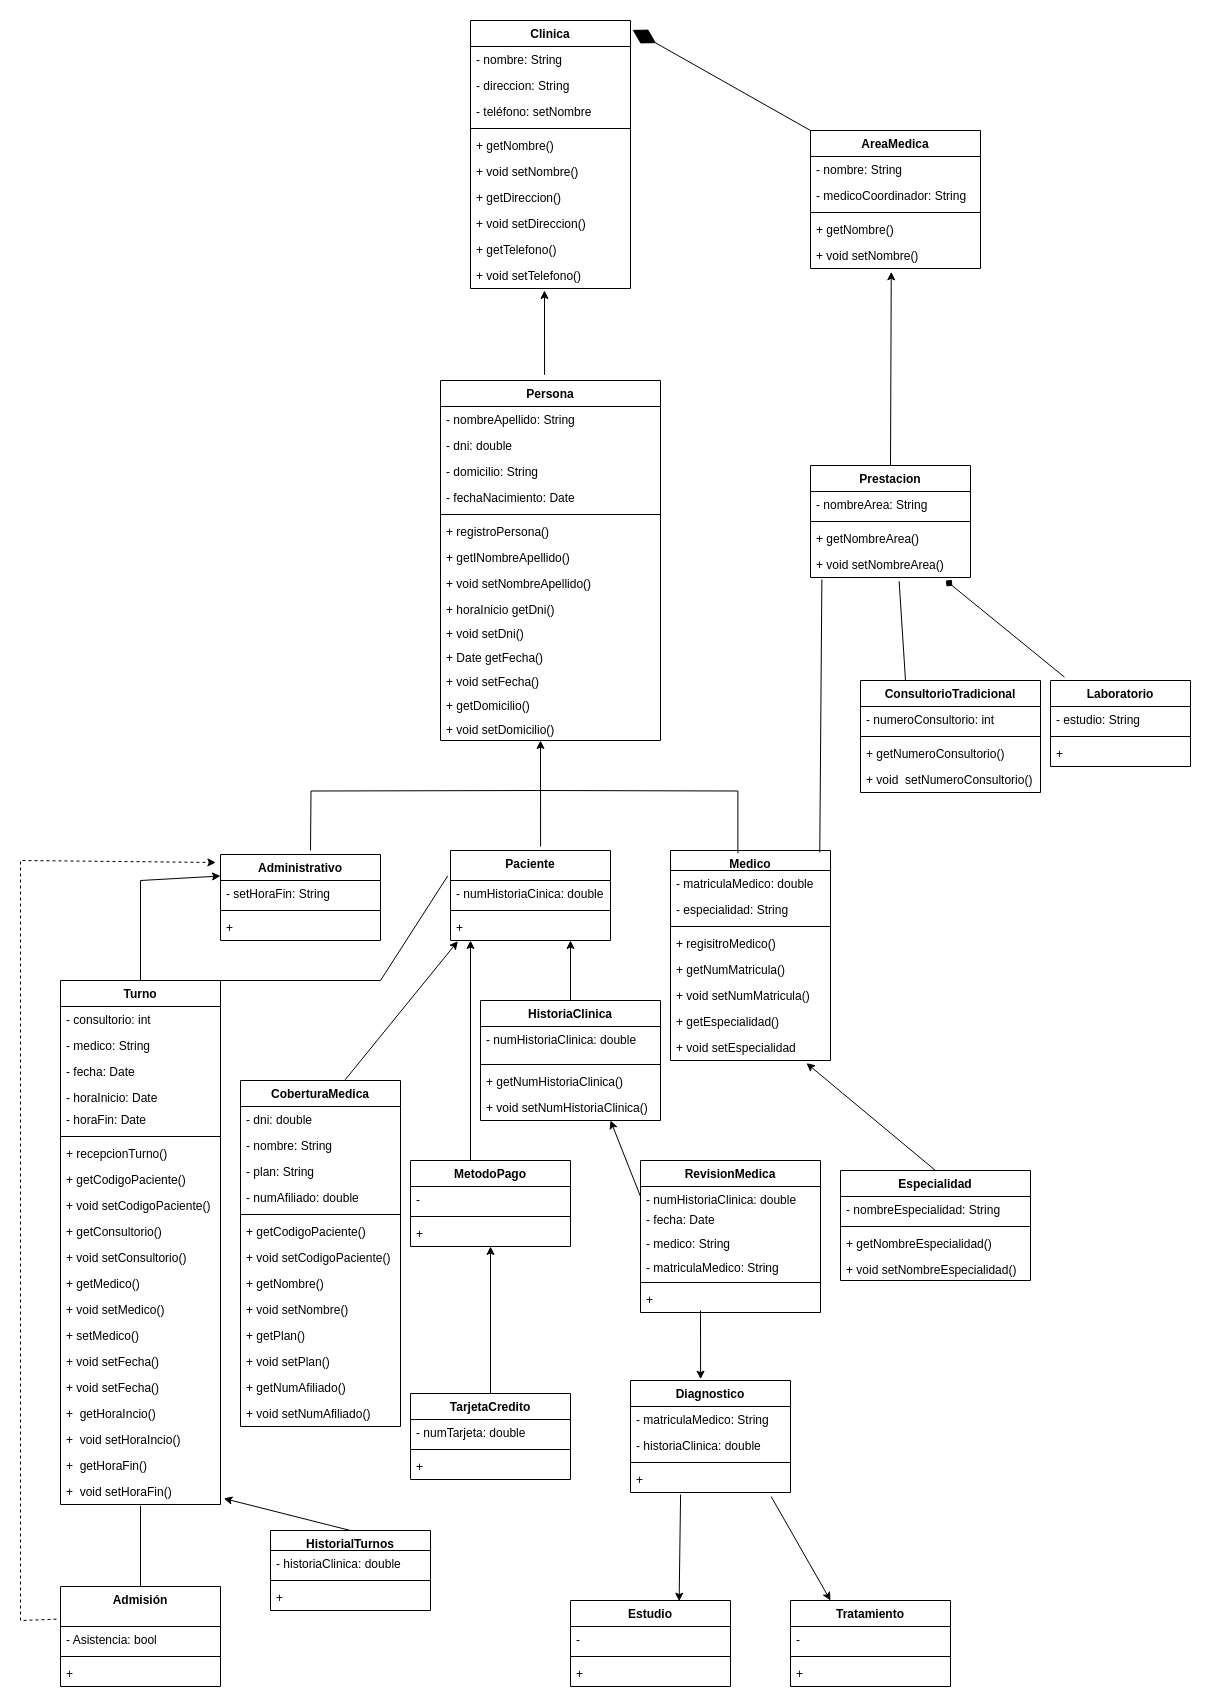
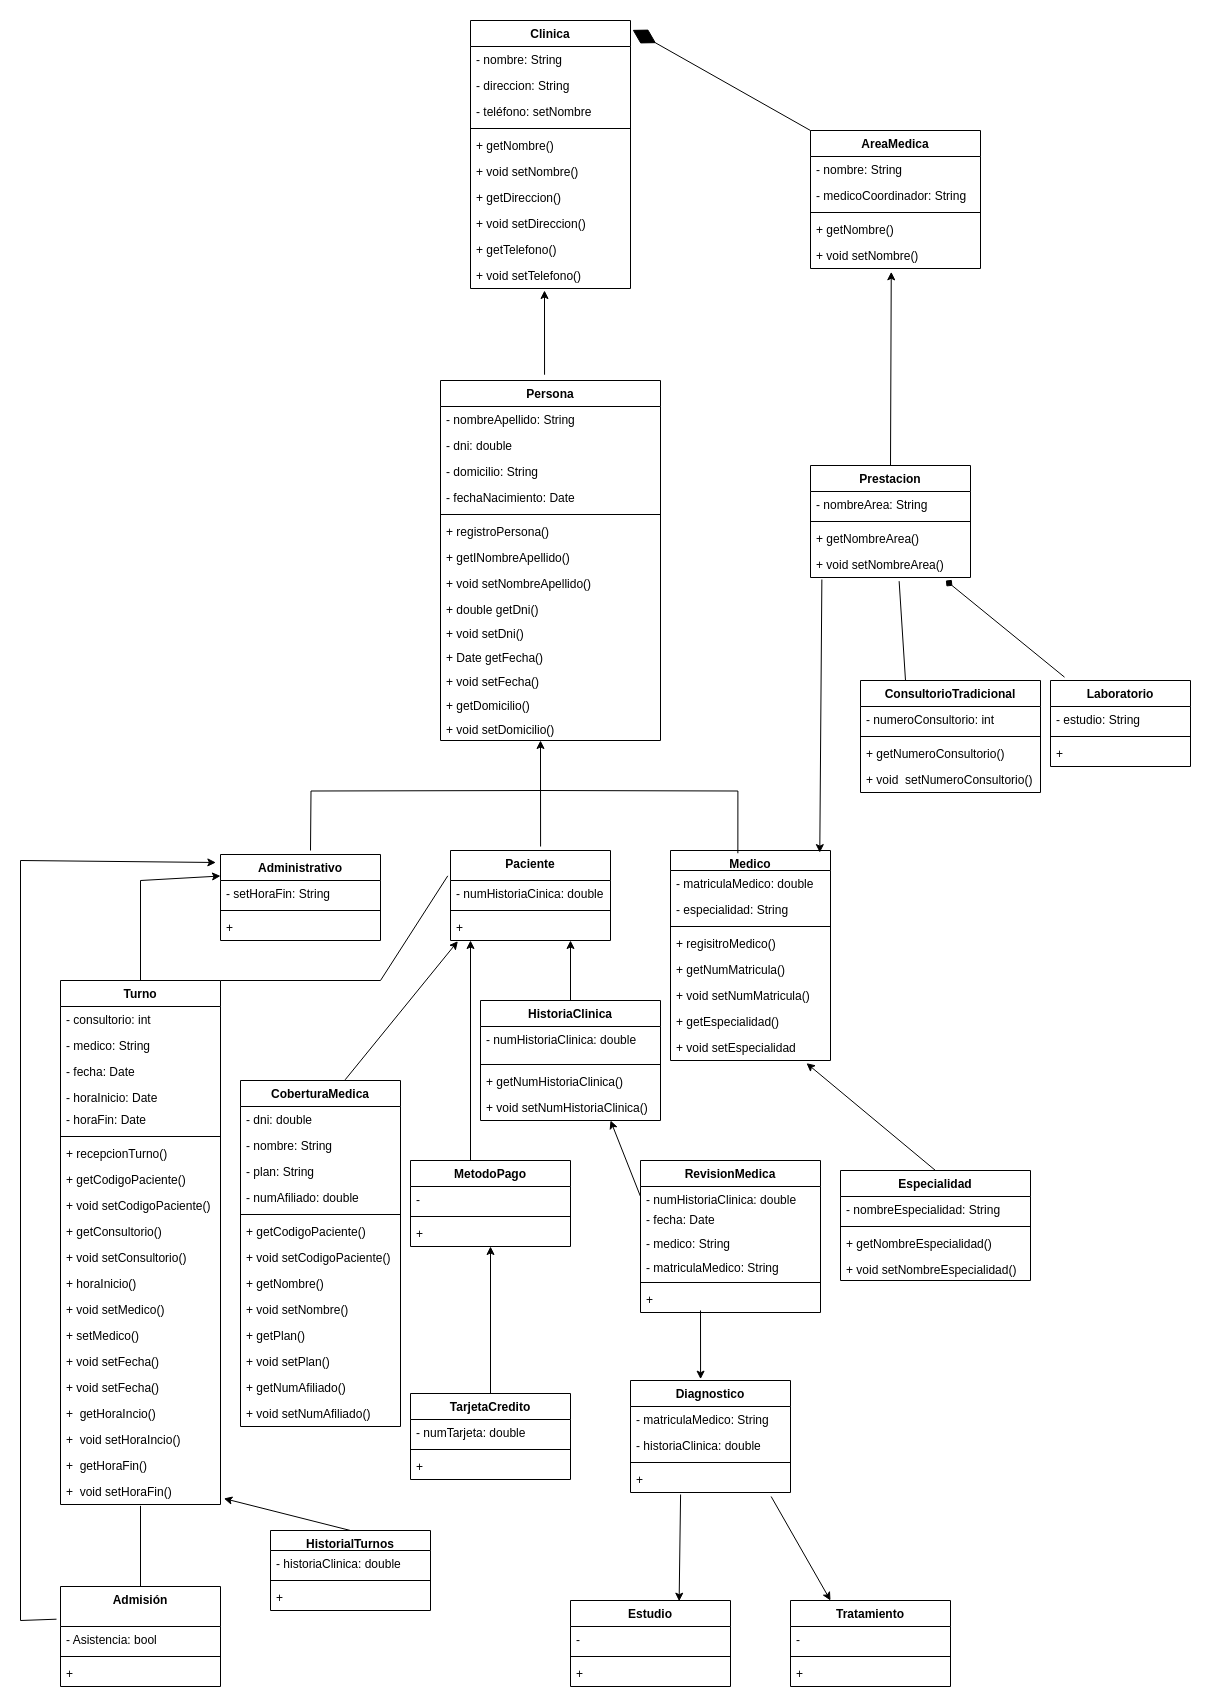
(509, 611) -> (497, 611)
(820, 846) -> (820, 844)
(21, 1164) -> (21, 1164)
(107, 1285) -> (109, 1285)
